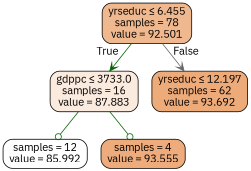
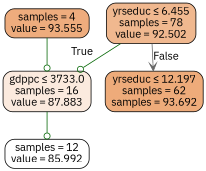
(147, 34) -> (151, 34)
(123, 54) -> (102, 56)
(200, 103) -> (154, 103)
(119, 123) -> (47, 51)
